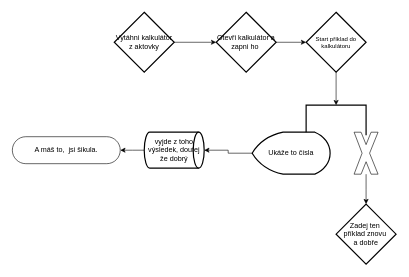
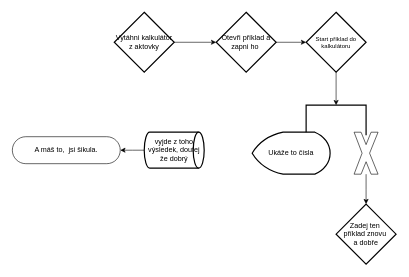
(246, 42) -> (246, 42)
(228, 150) -> none
